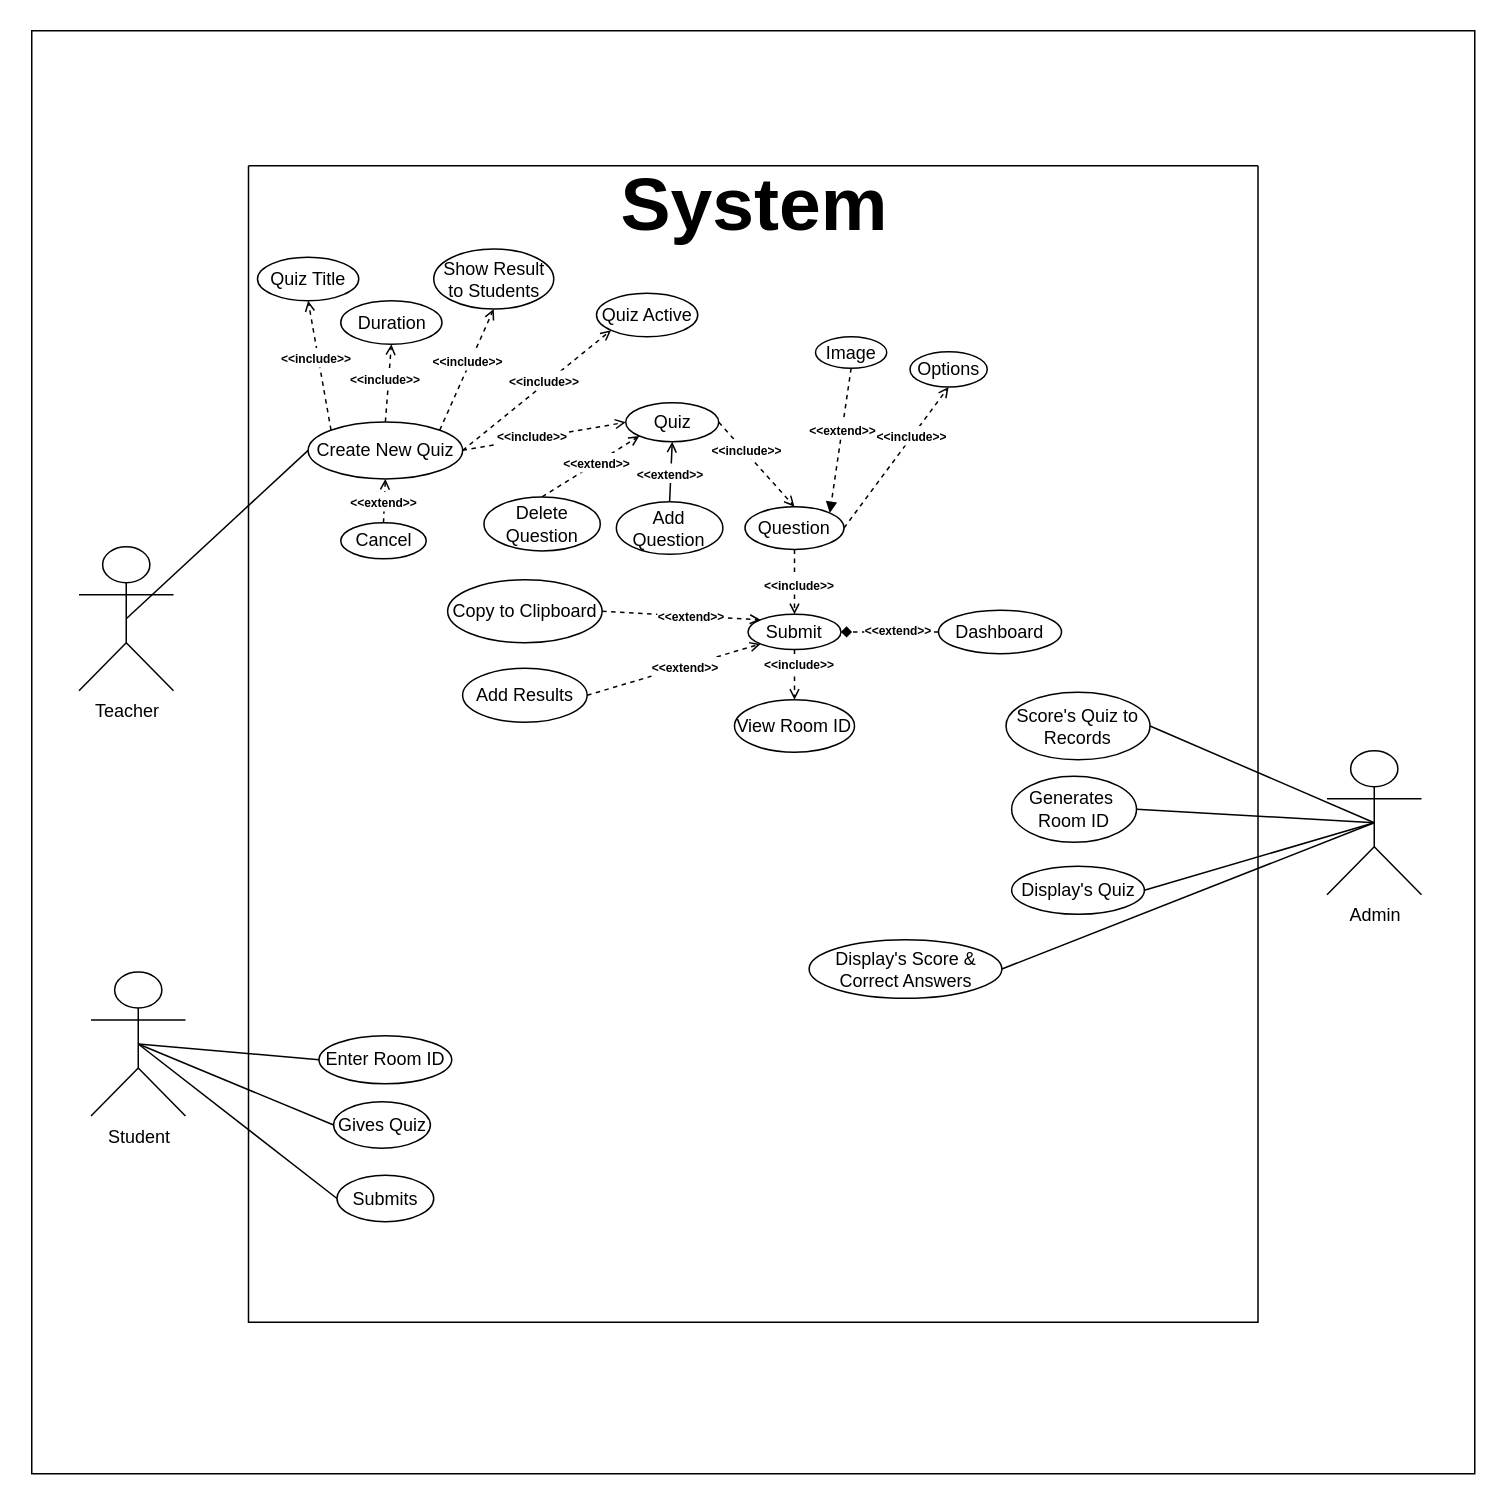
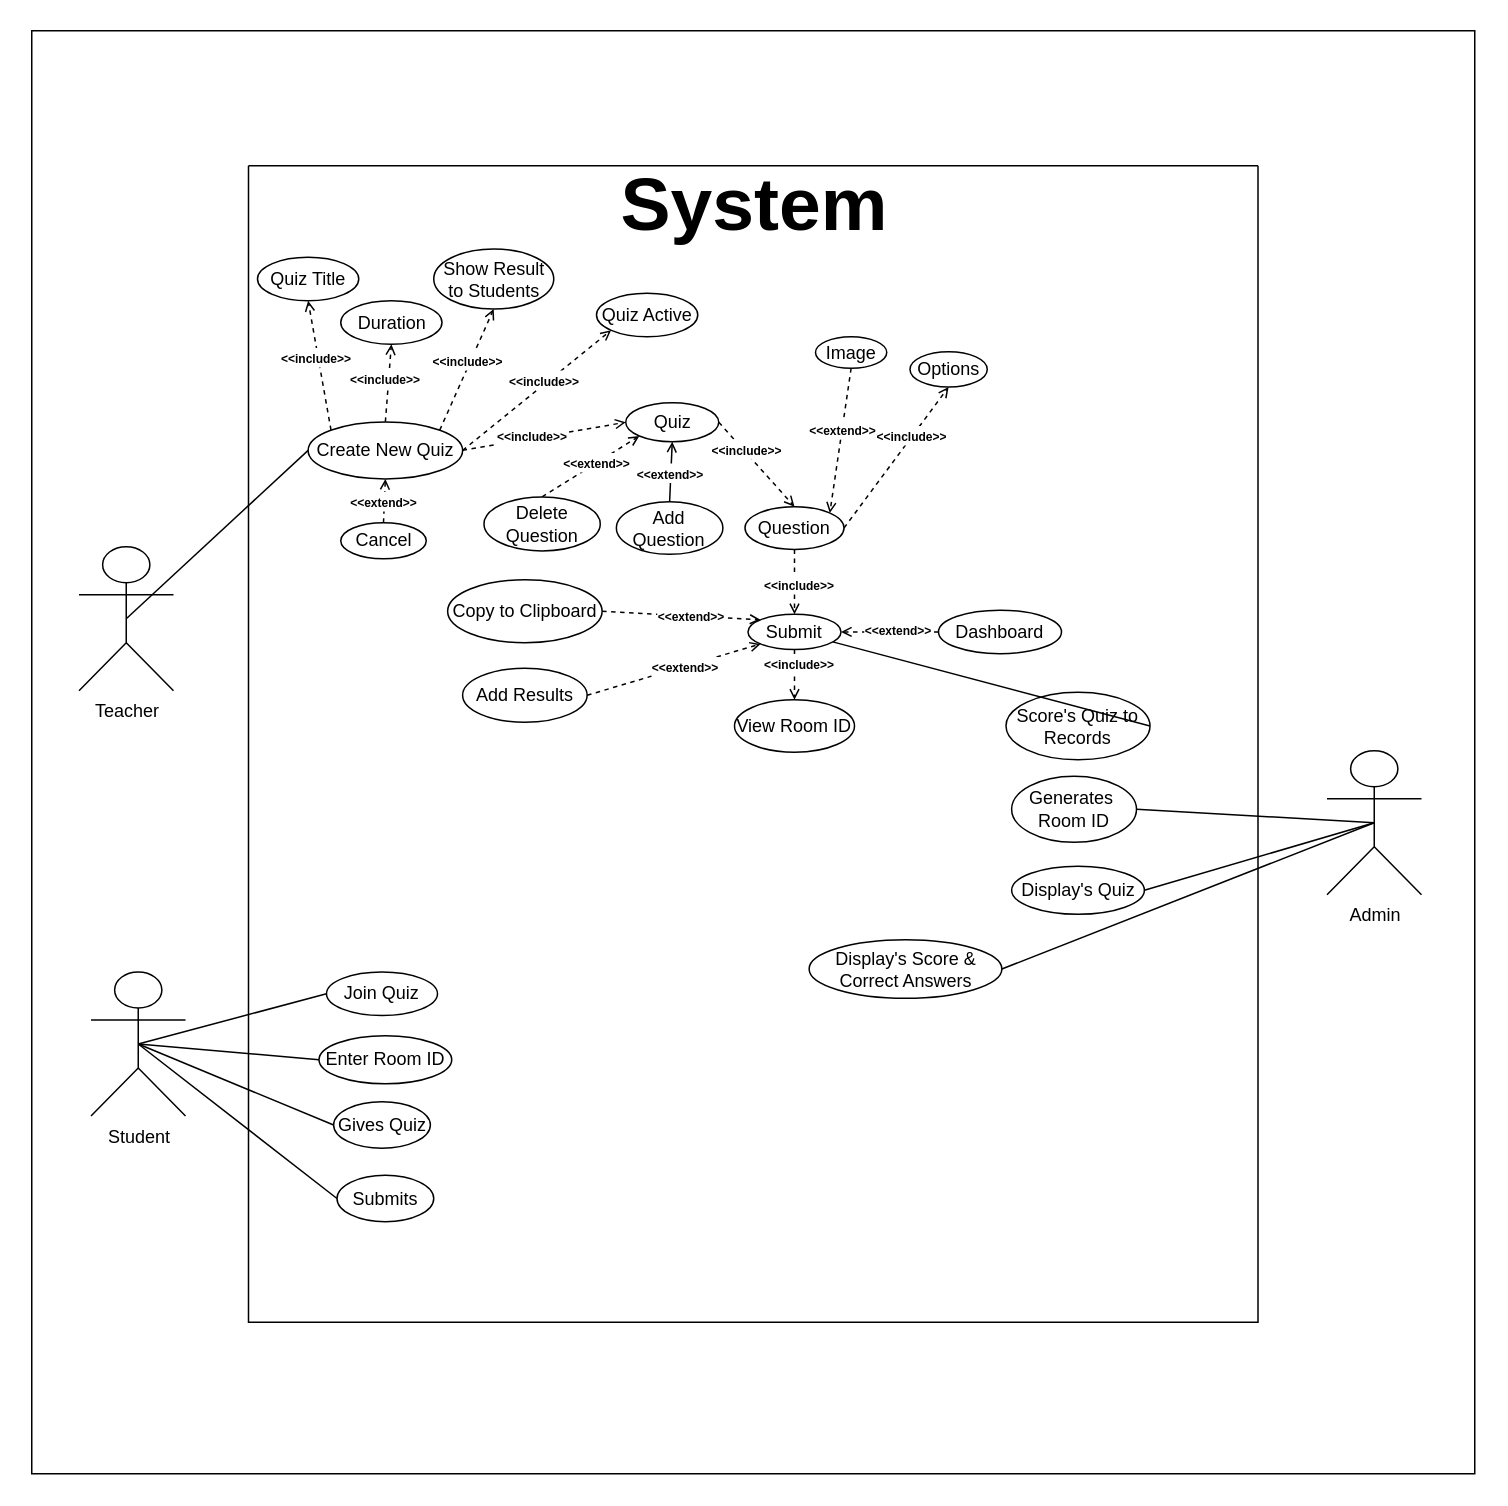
(831, 501) -> (831, 505)
(852, 632) -> (849, 632)
(1259, 773) -> (991, 684)
none -> (382, 994)
none -> (233, 1019)
